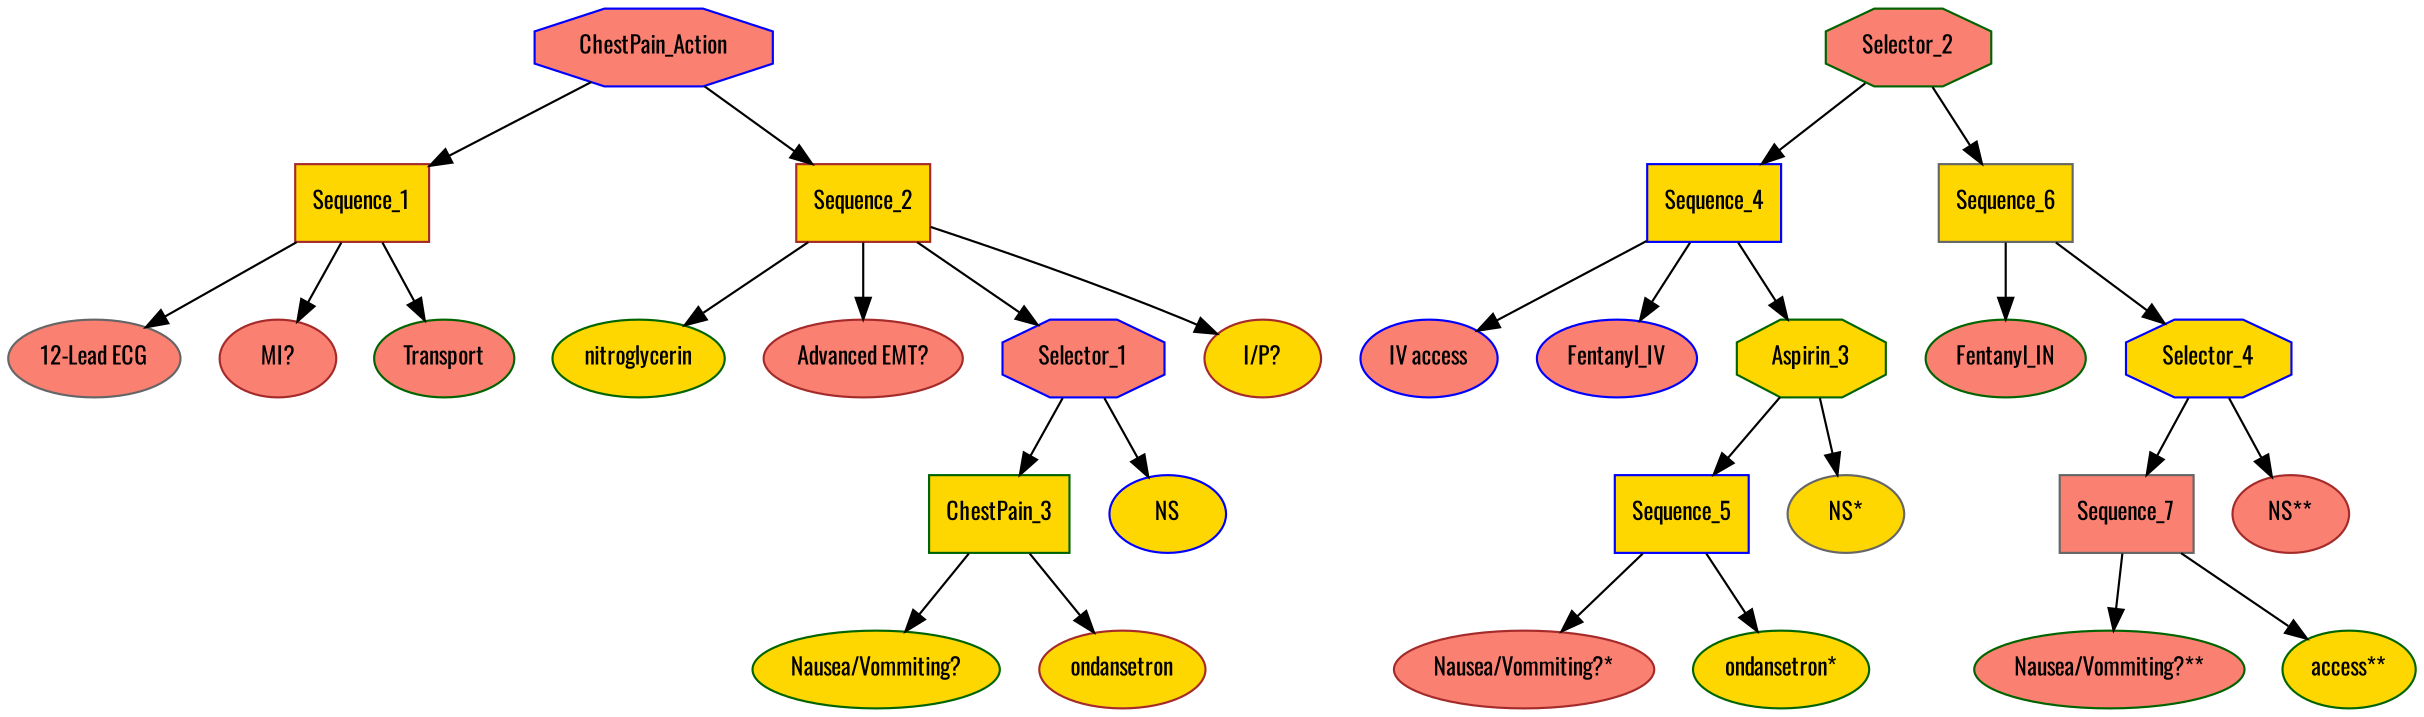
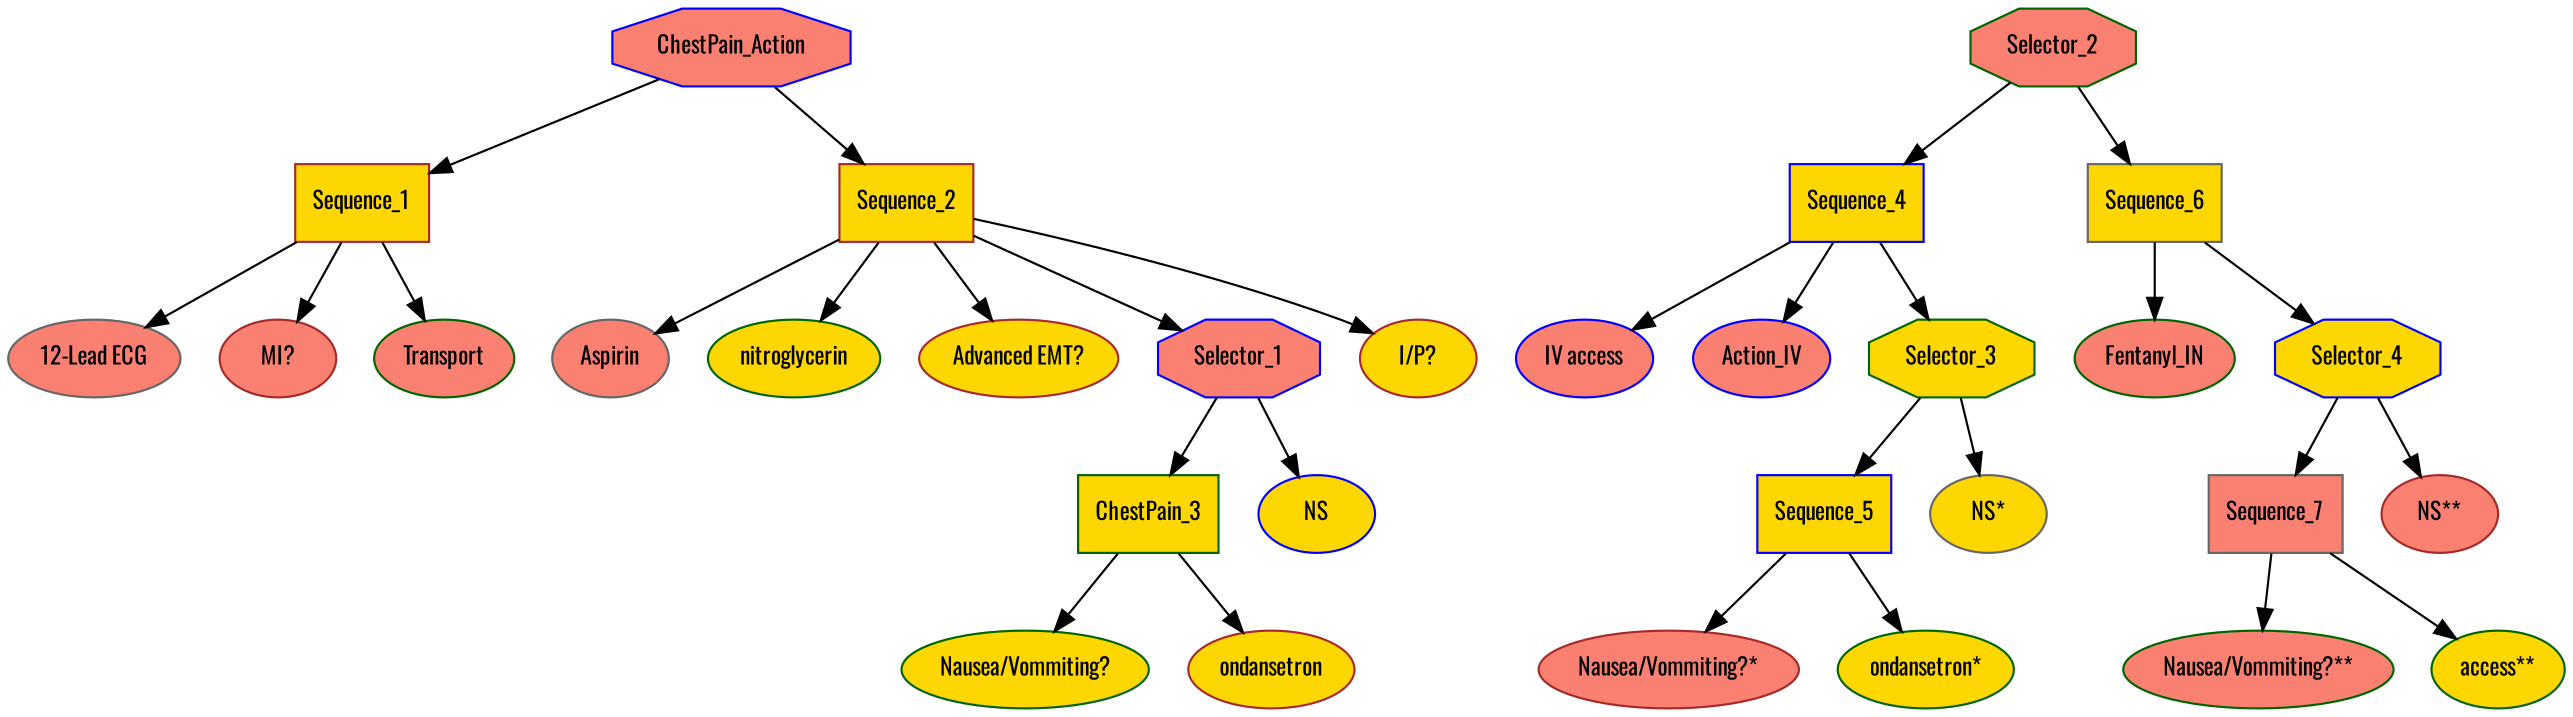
none -> (611, 359)
(863, 359) -> (1019, 359)
(1617, 359) -> (1762, 359)
(1811, 359) -> (1952, 359)
